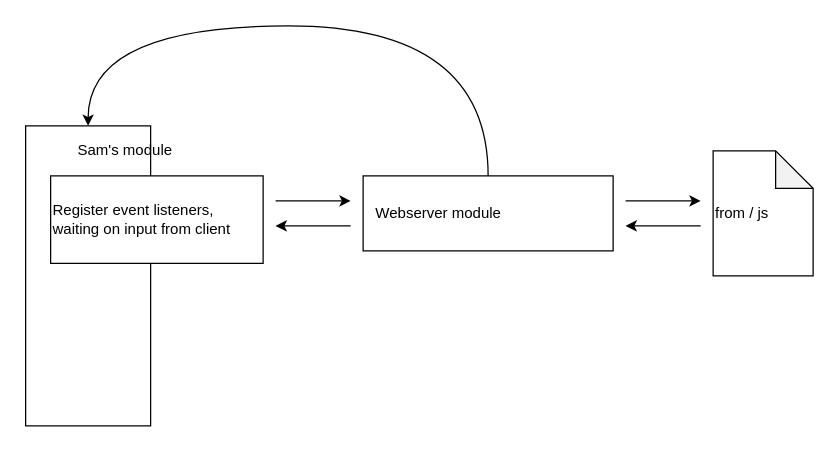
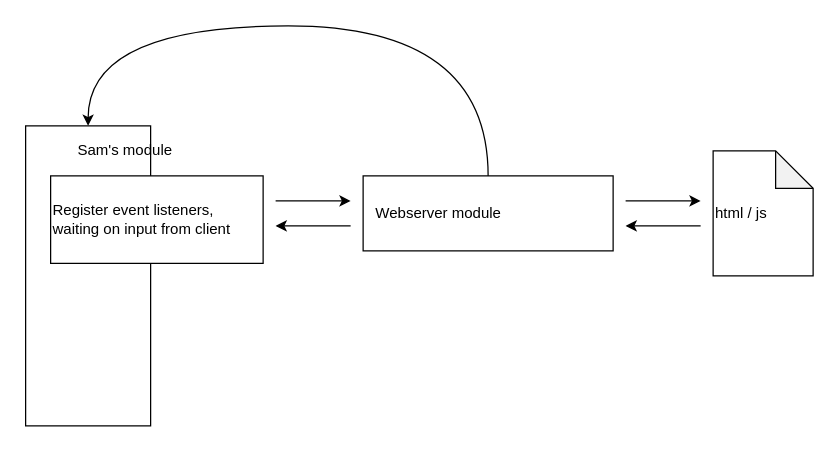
(750, 213) -> (748, 213)
